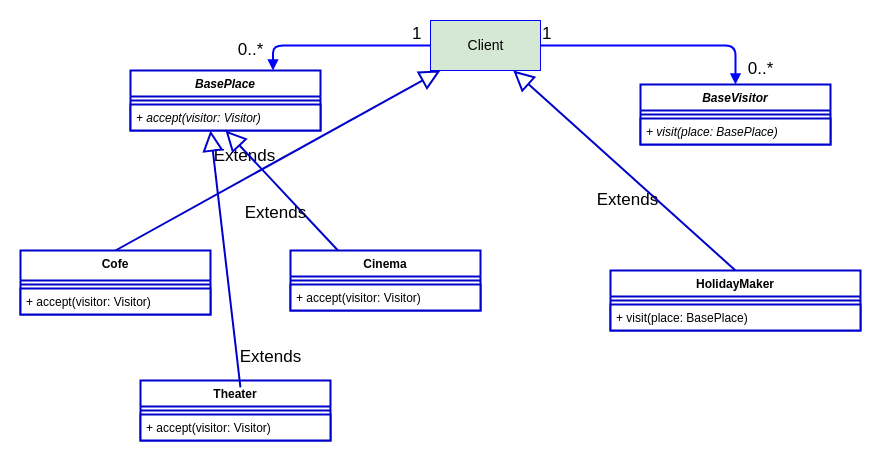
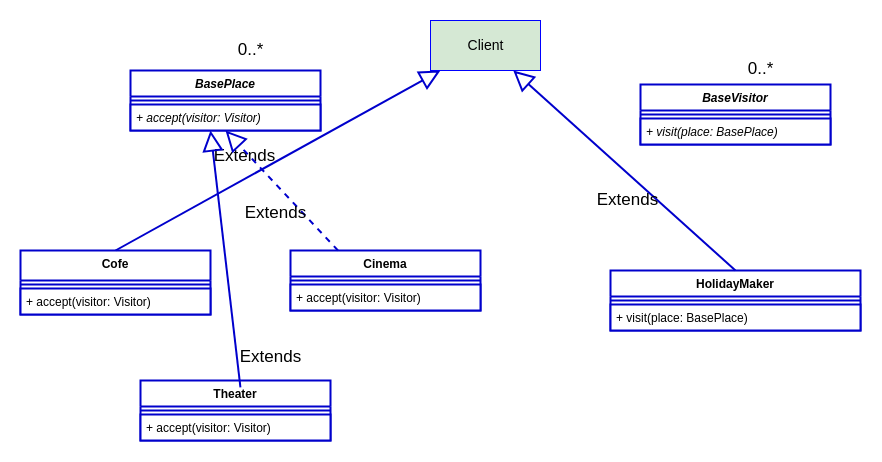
(348, 46) -> none
(647, 46) -> none
(287, 196) -> (287, 196)
